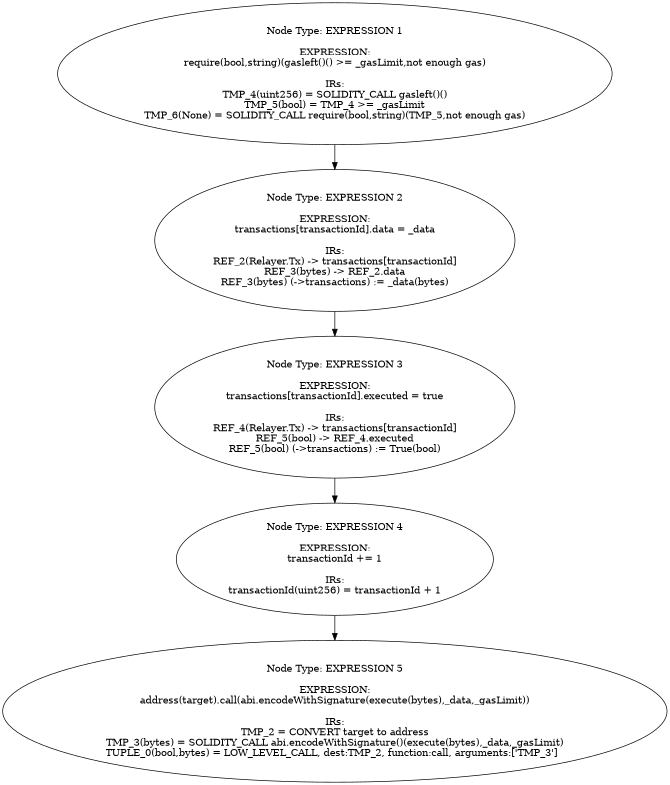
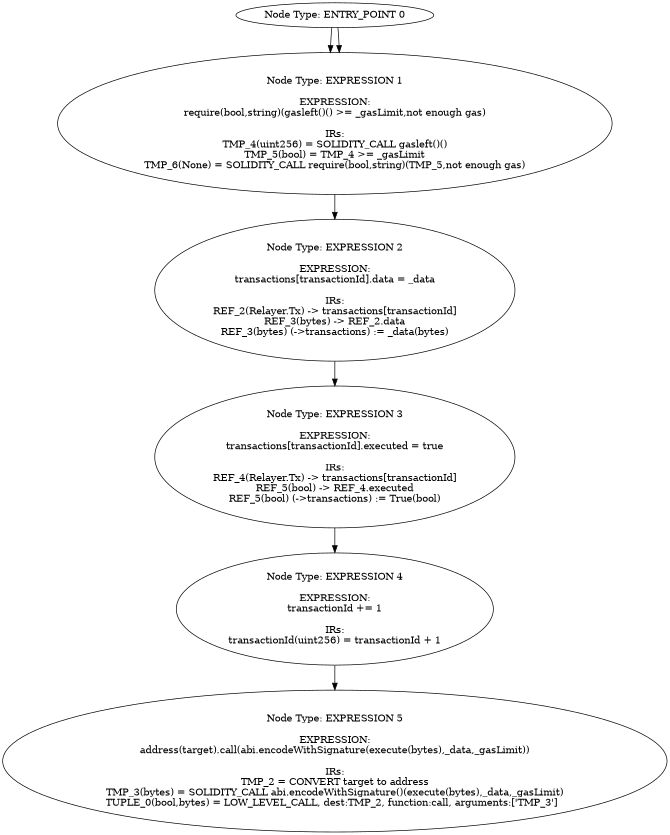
none -> (335, 15)
